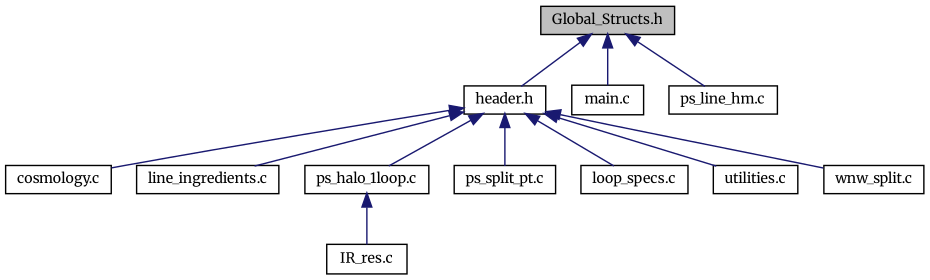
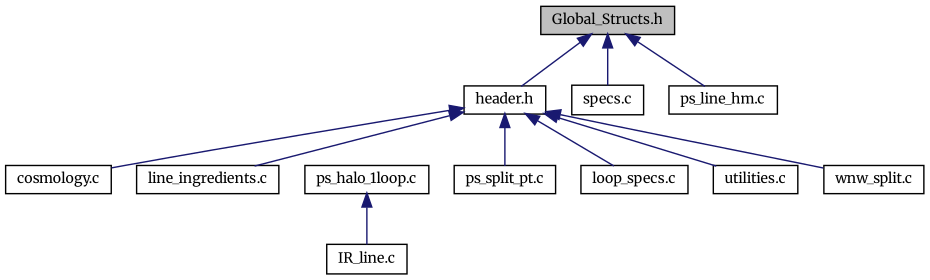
(608, 100) -> (608, 100)
(430, 143) -> none
(367, 259) -> (367, 259)
